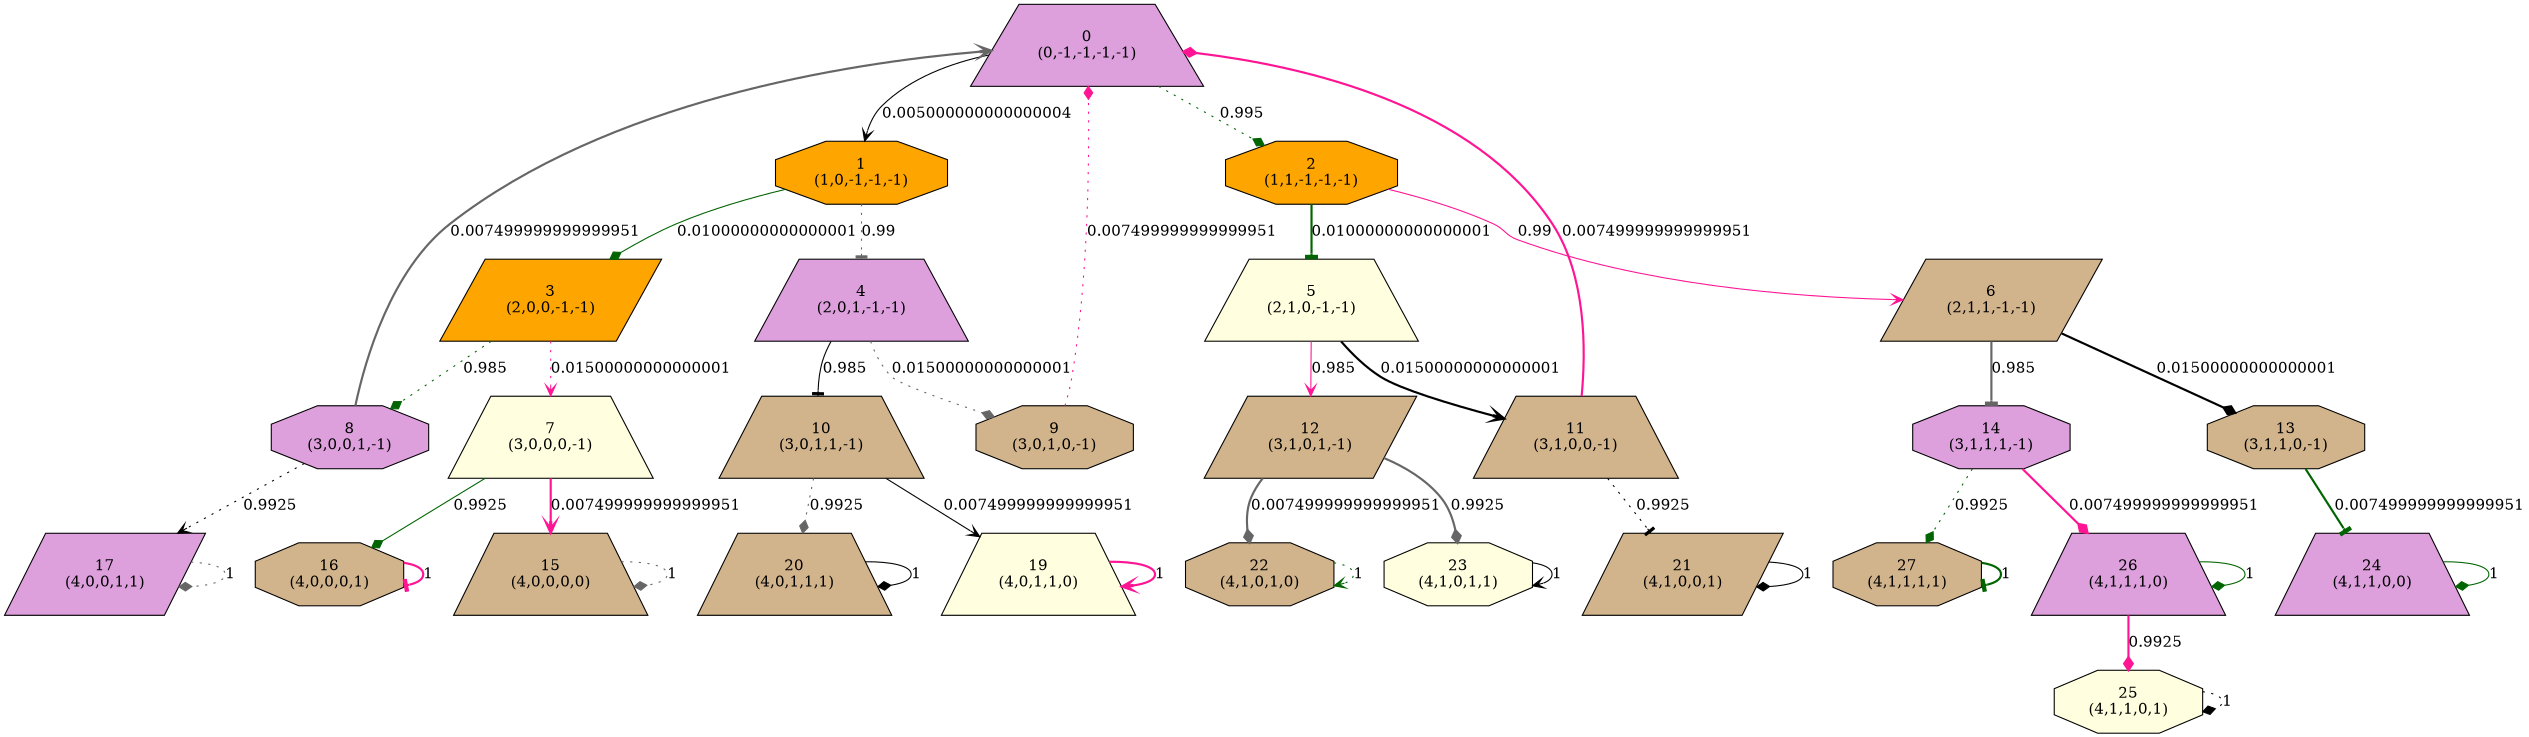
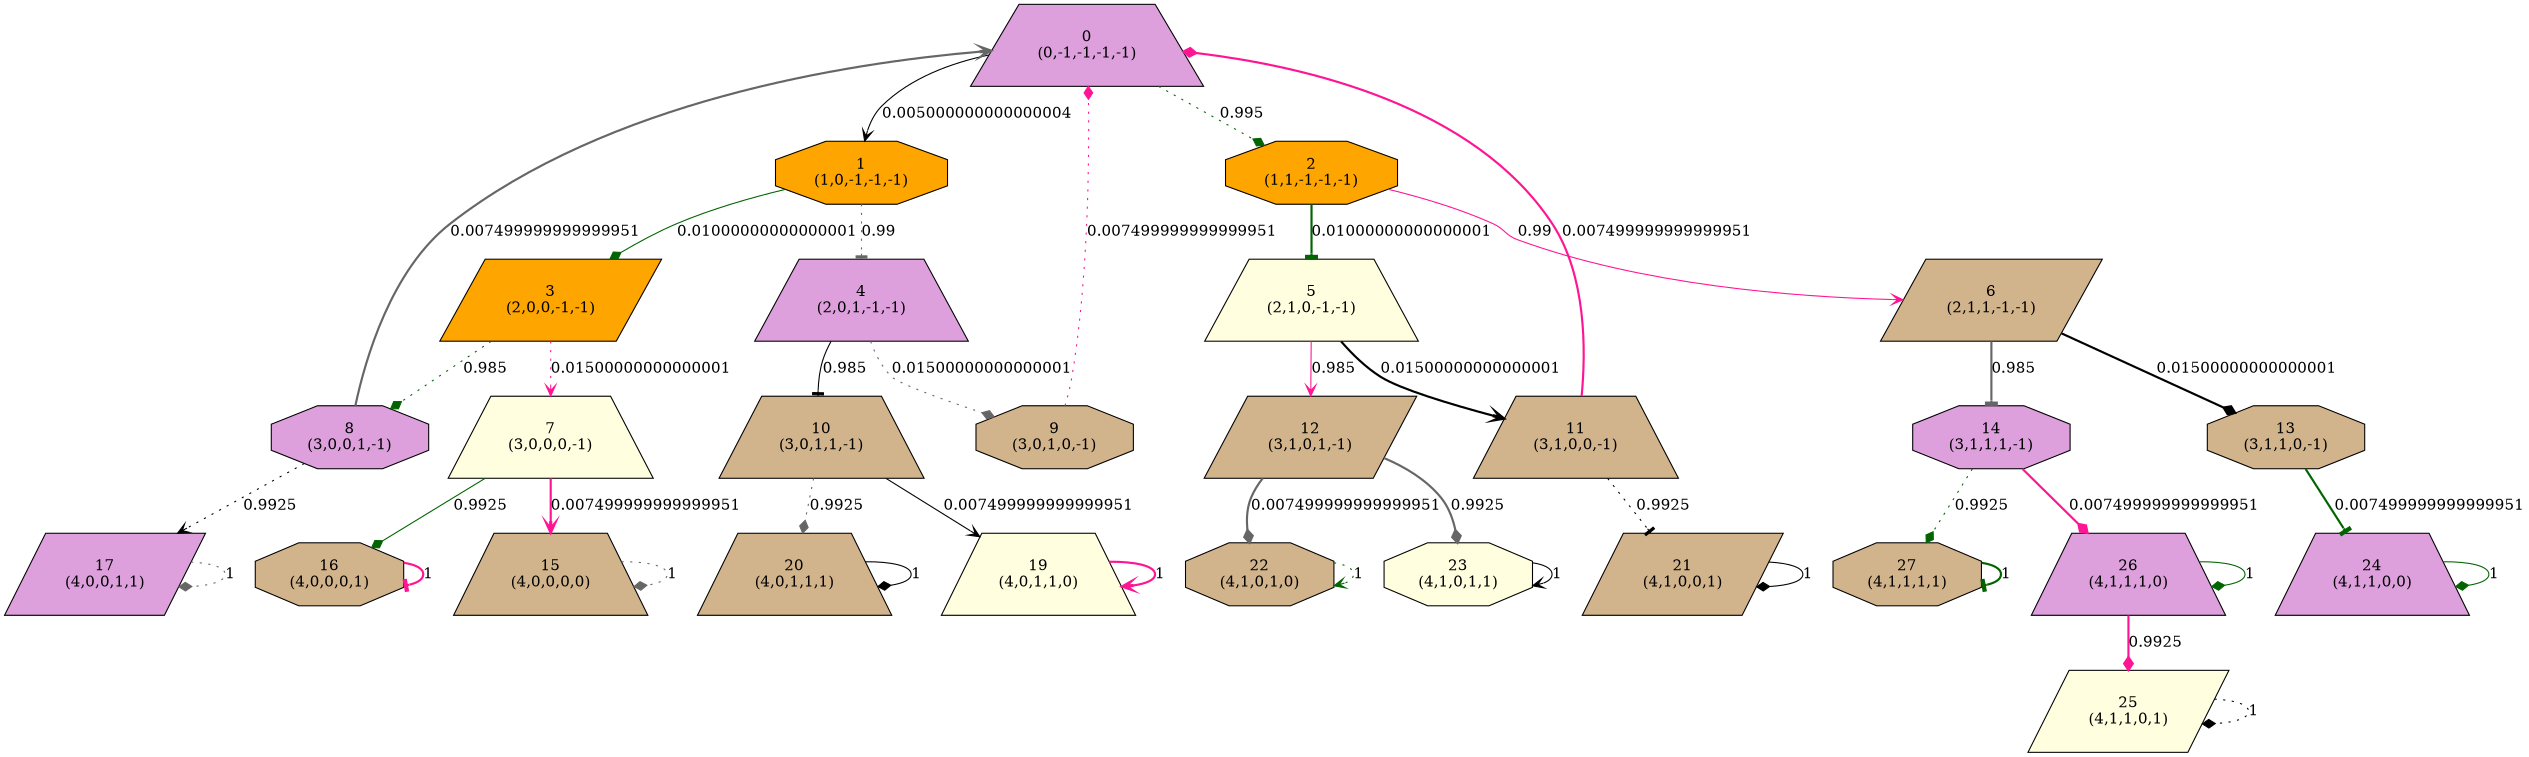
(2128, 702) -> (2128, 711)
